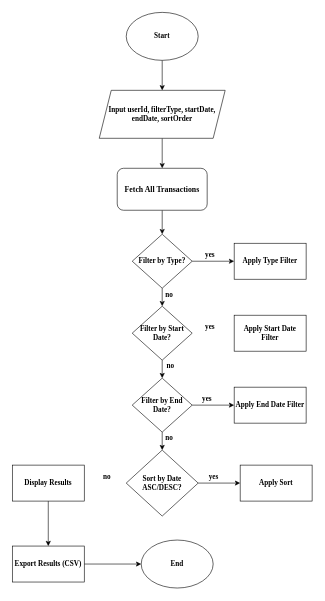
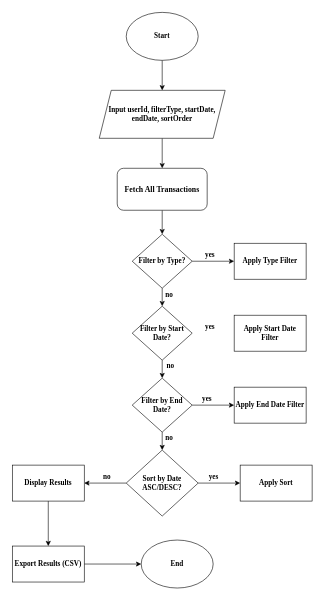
none -> (89, 483)
